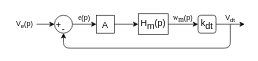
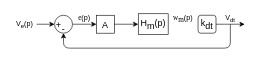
(192, 24) -> none
